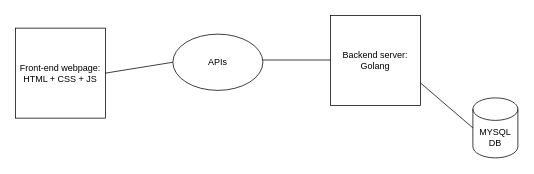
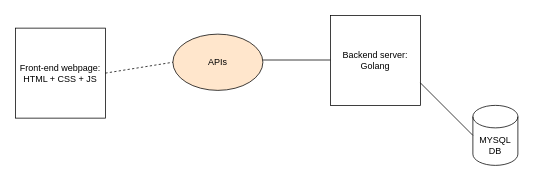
(218, 62) -> (218, 62)
(139, 68) -> (139, 68)
(495, 128) -> (495, 135)
